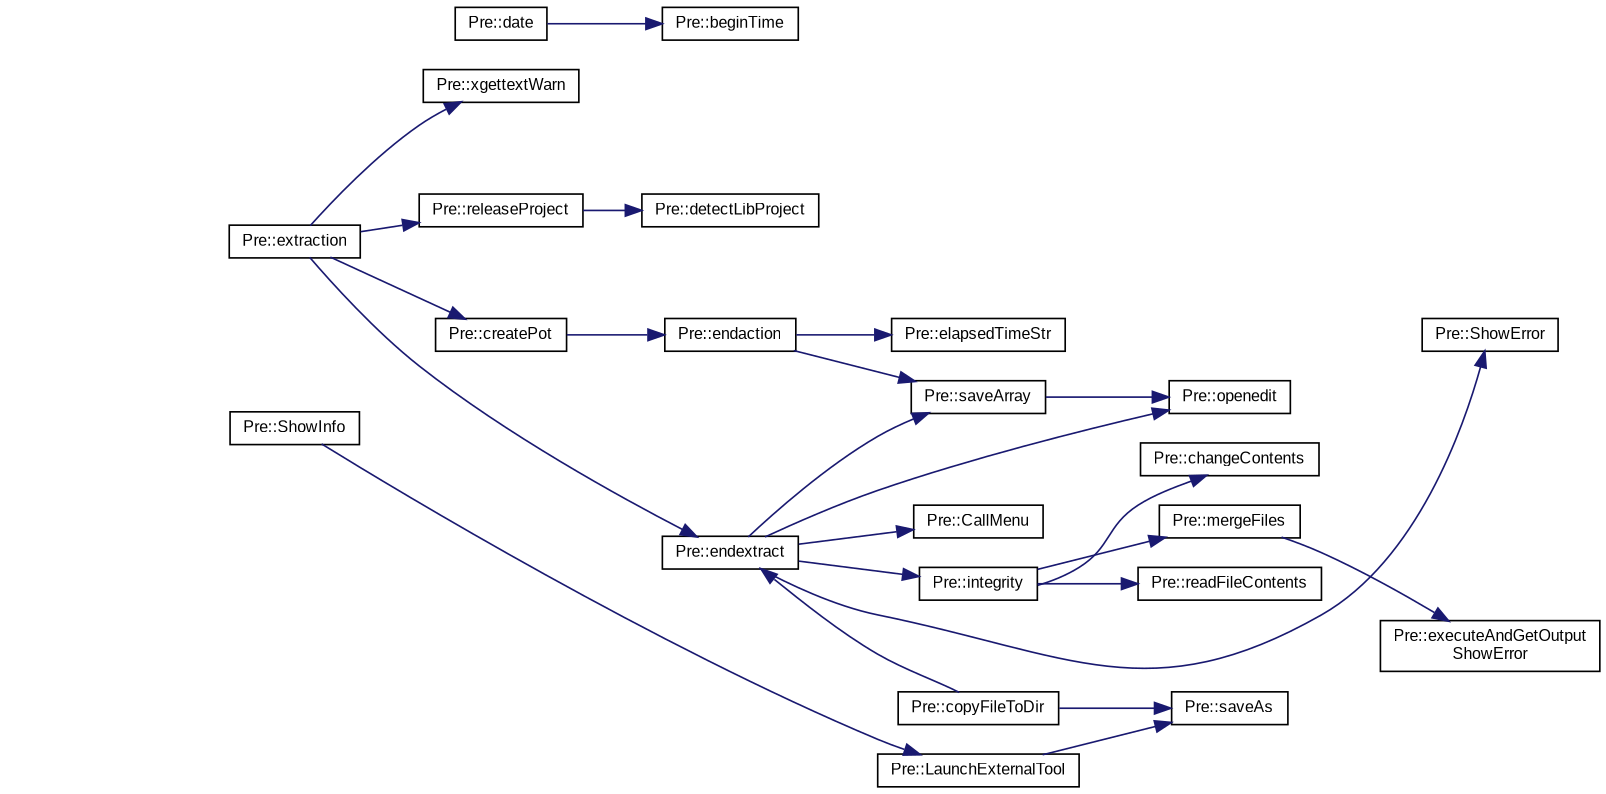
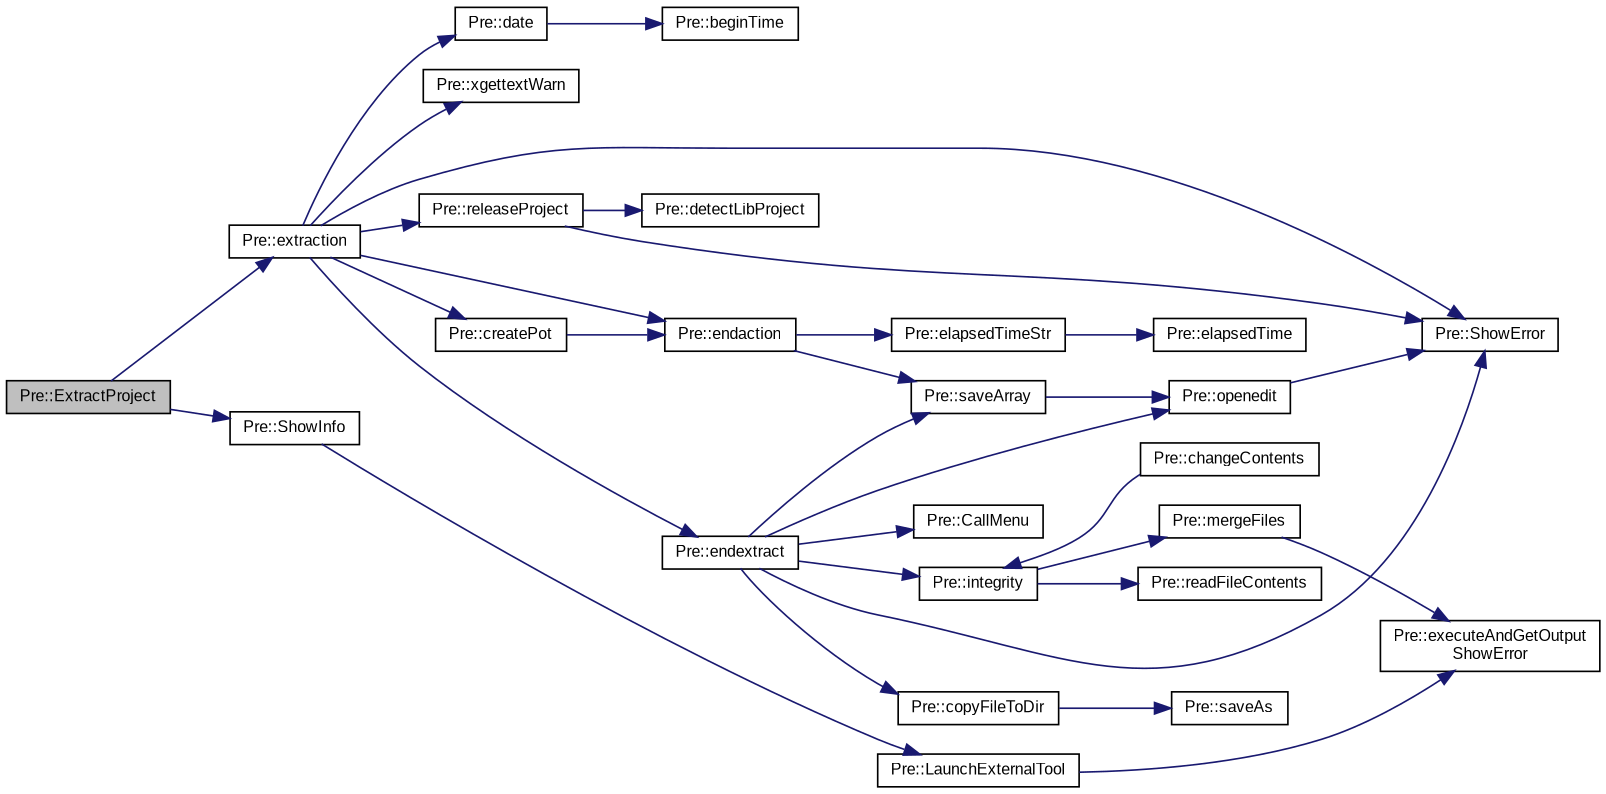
none -> (358, 123)
none -> (895, 148)
none -> (985, 275)
none -> (504, 286)
none -> (1230, 335)
none -> (1349, 369)
none -> (88, 397)
(1112, 531) -> (1089, 531)
(862, 644) -> (807, 633)
(1099, 741) -> (1267, 753)
